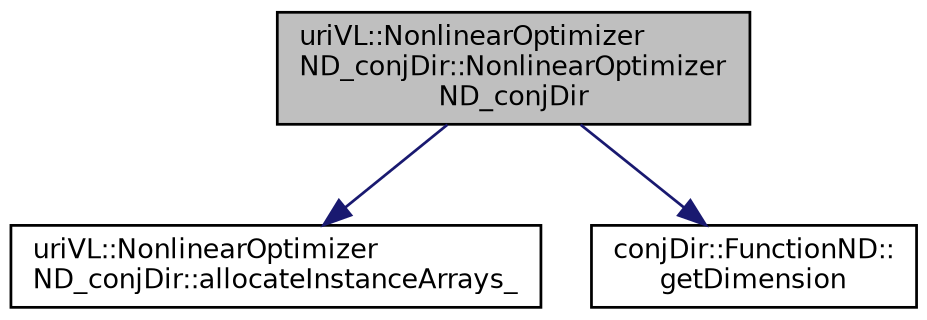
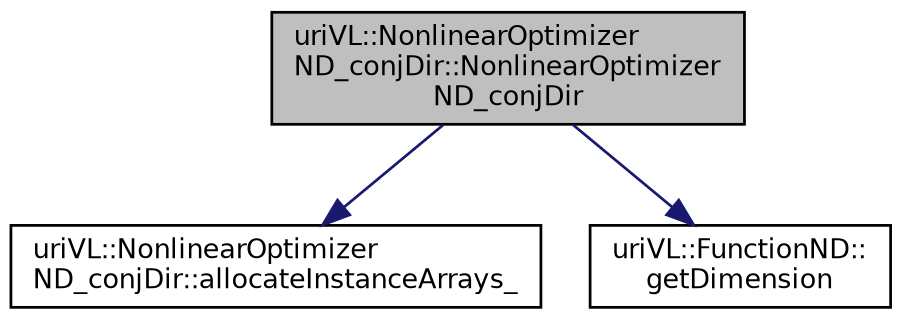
(754, 266) -> (740, 266)
